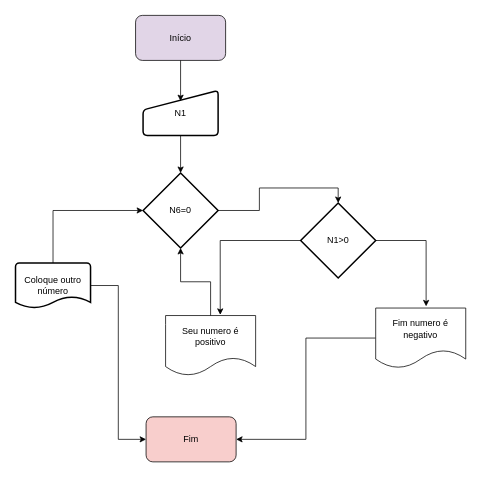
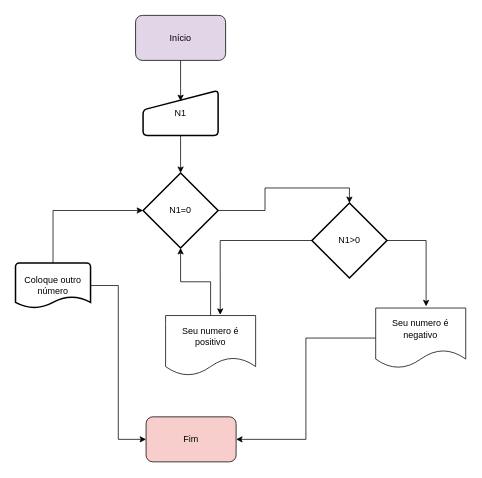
(180, 210) -> (180, 210)
(338, 240) -> (349, 240)
(420, 329) -> (420, 329)
